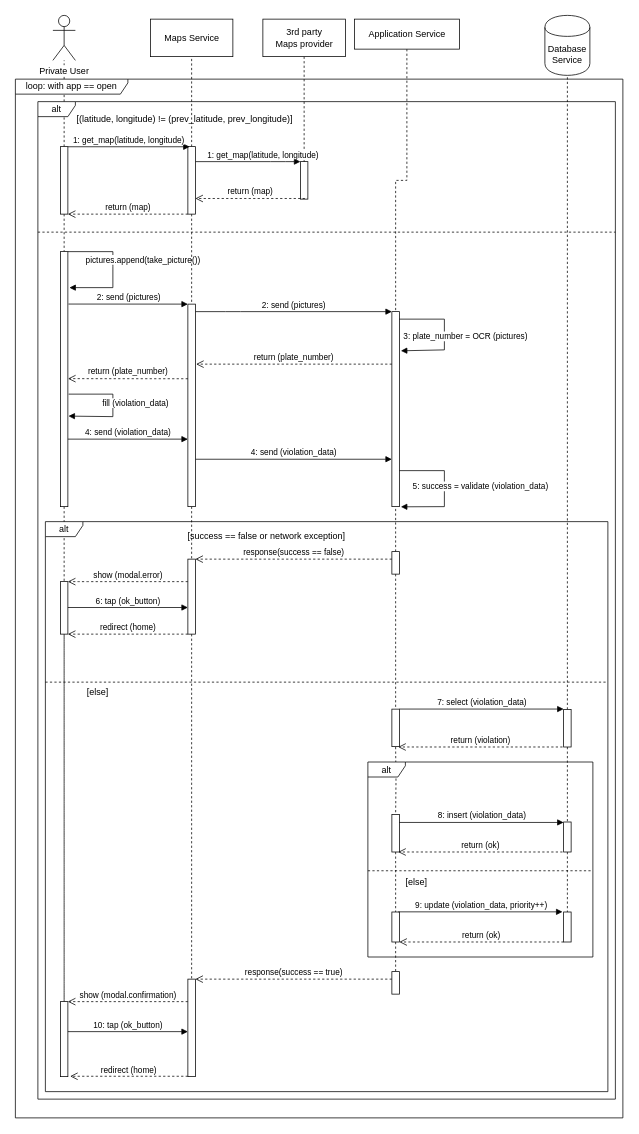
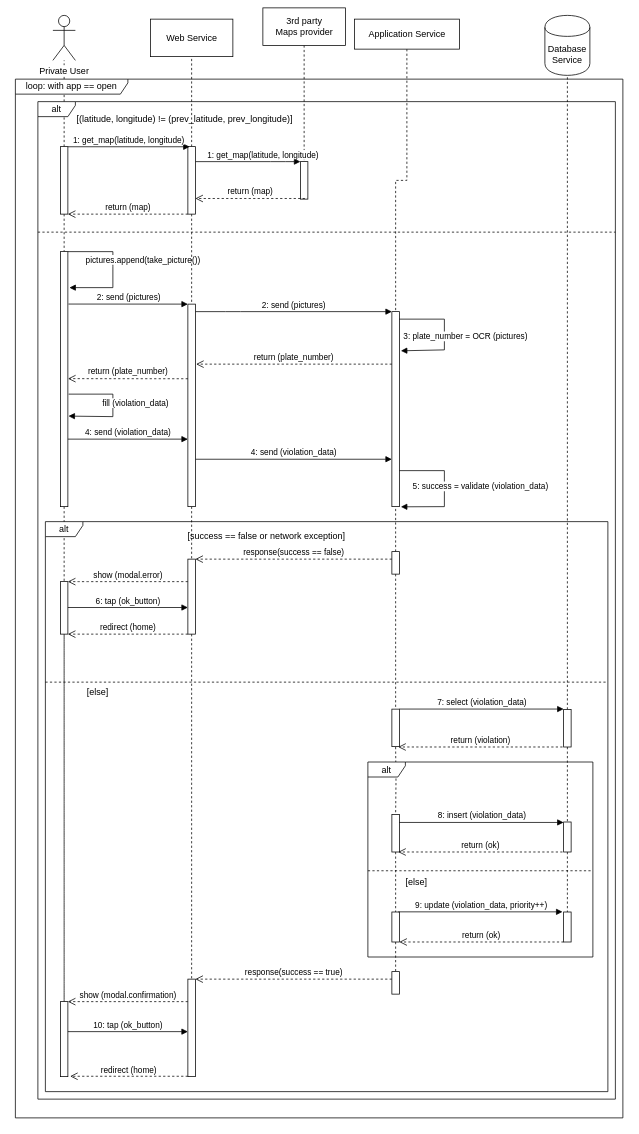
(192, 38) -> (192, 38)
(304, 38) -> (304, 27)
